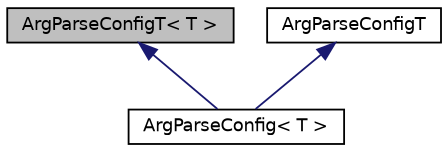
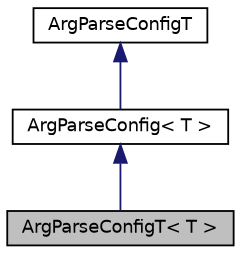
(185, 82) -> (120, 187)
